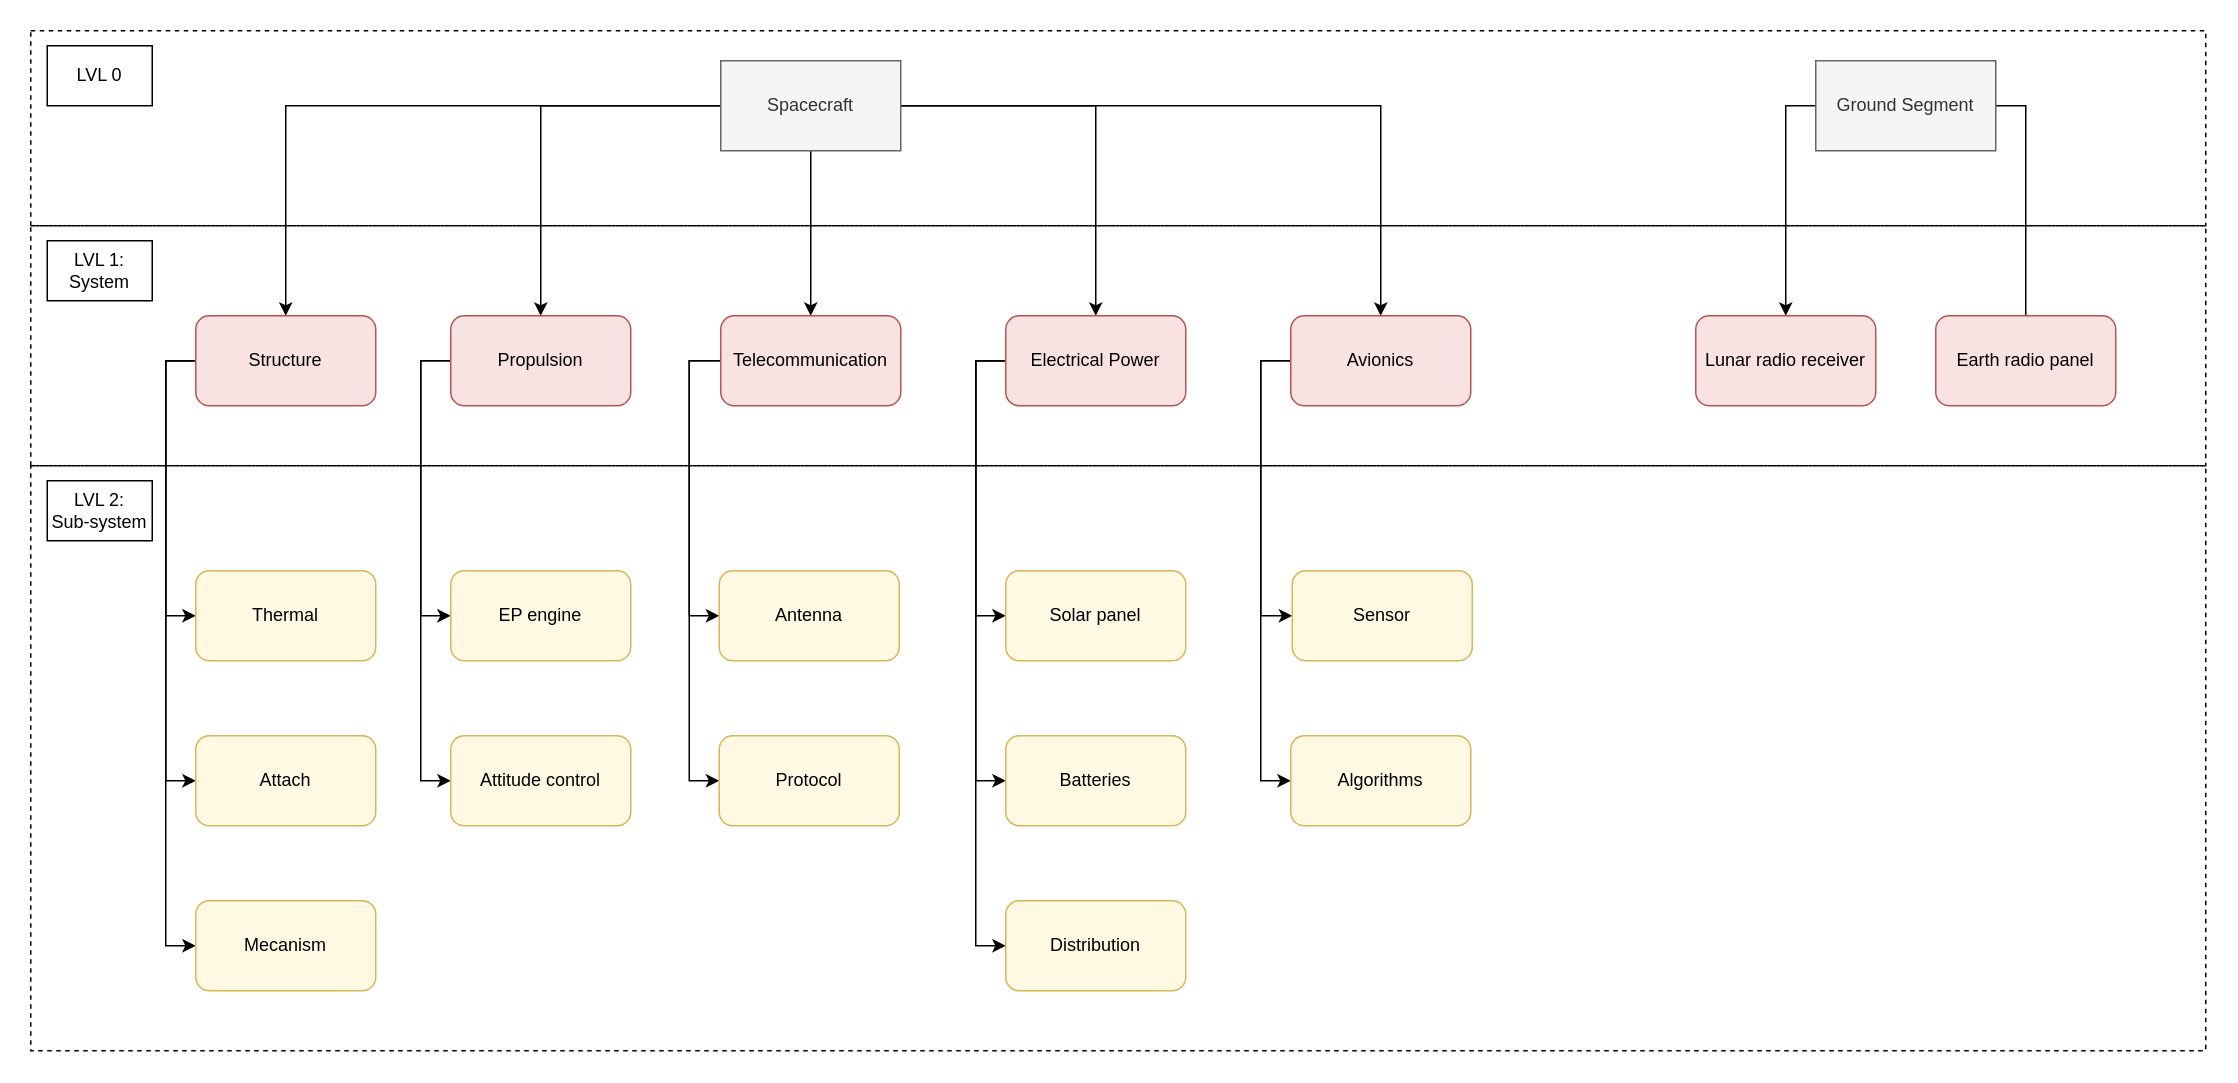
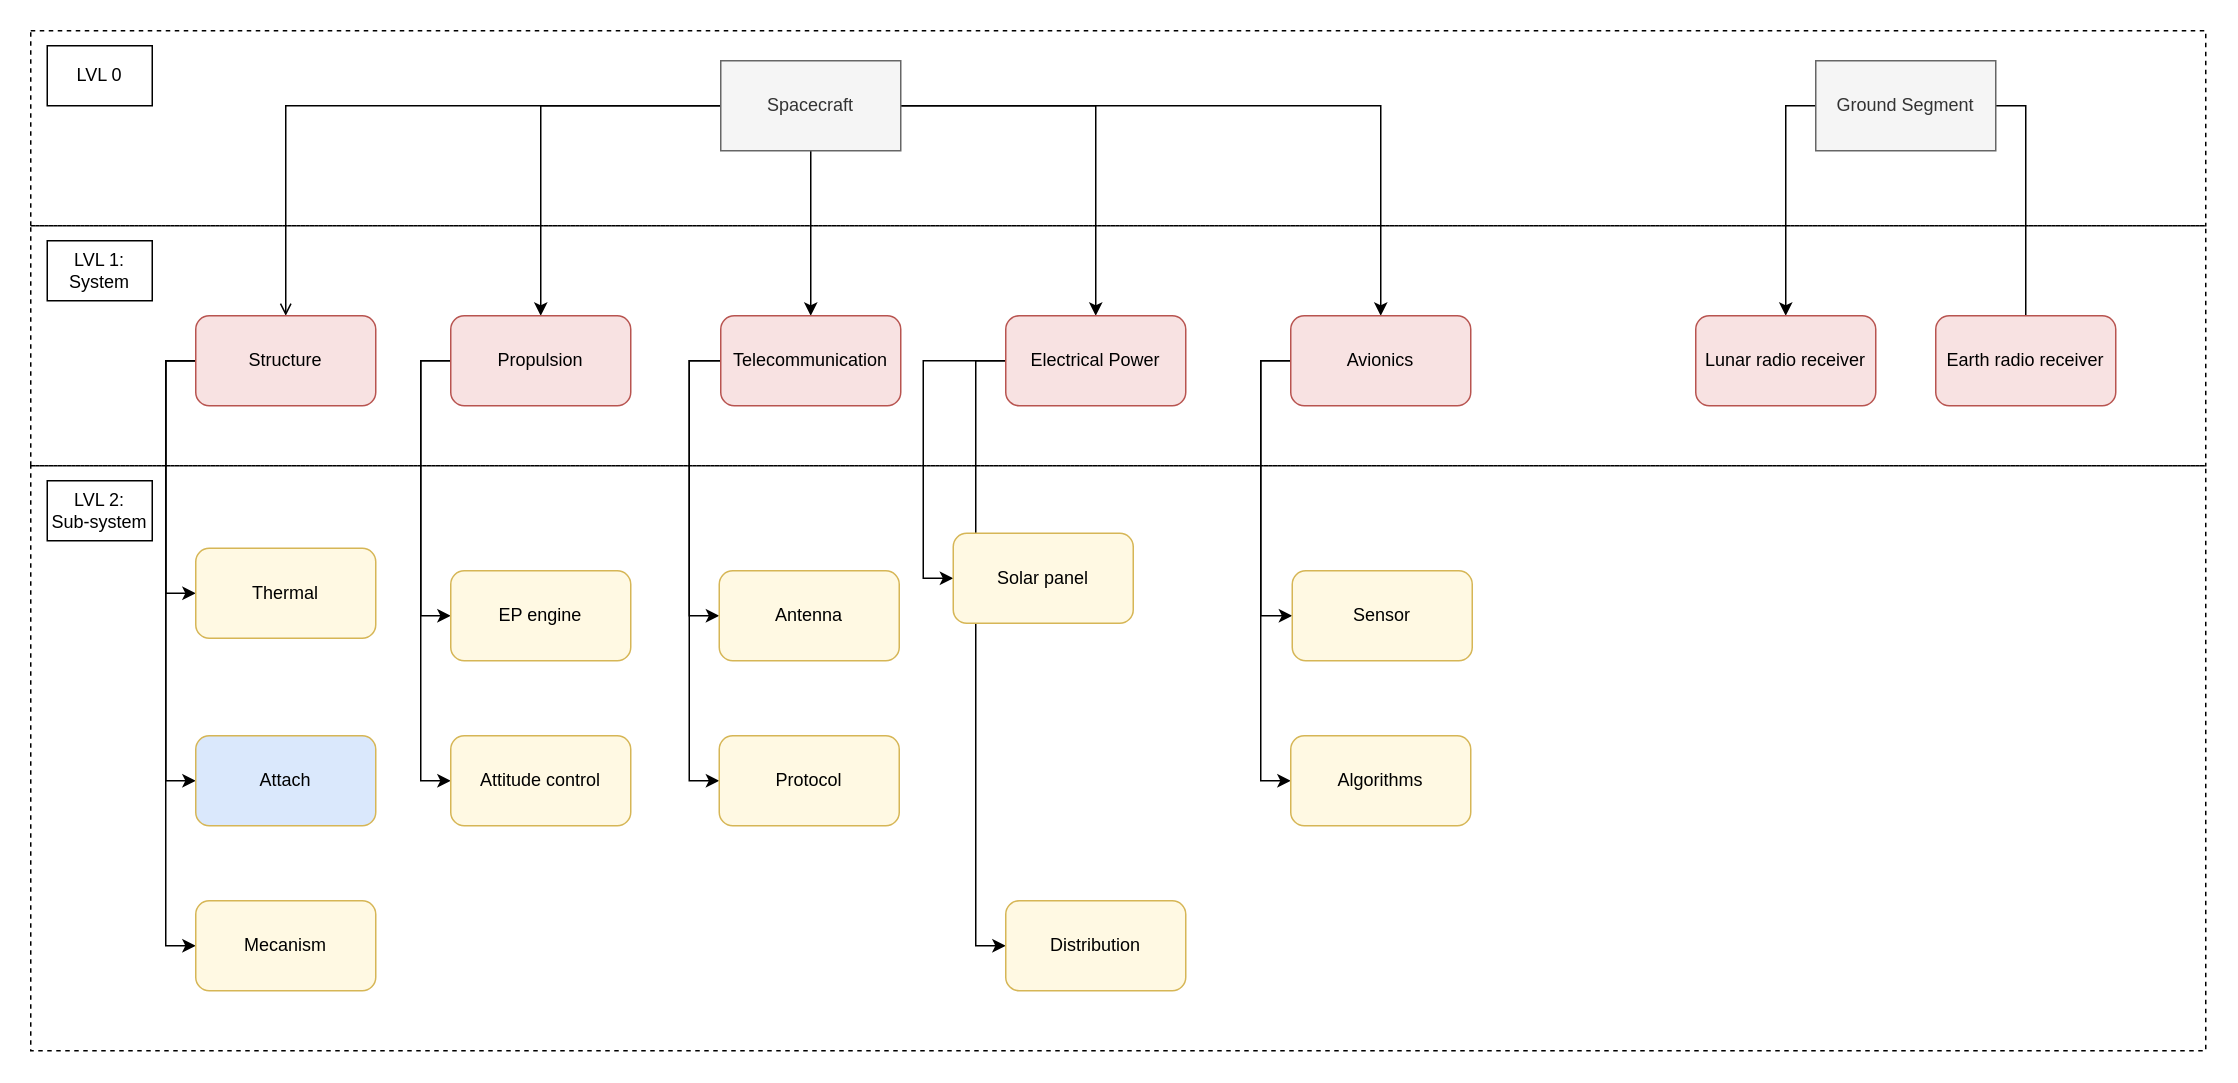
(286, 304) -> (286, 306)
(2026, 361) -> (2026, 361)
(286, 616) -> (286, 593)
(1096, 616) -> (1043, 578)
(286, 781) -> (286, 781)
(987, 781) -> none
(1096, 781) -> none
